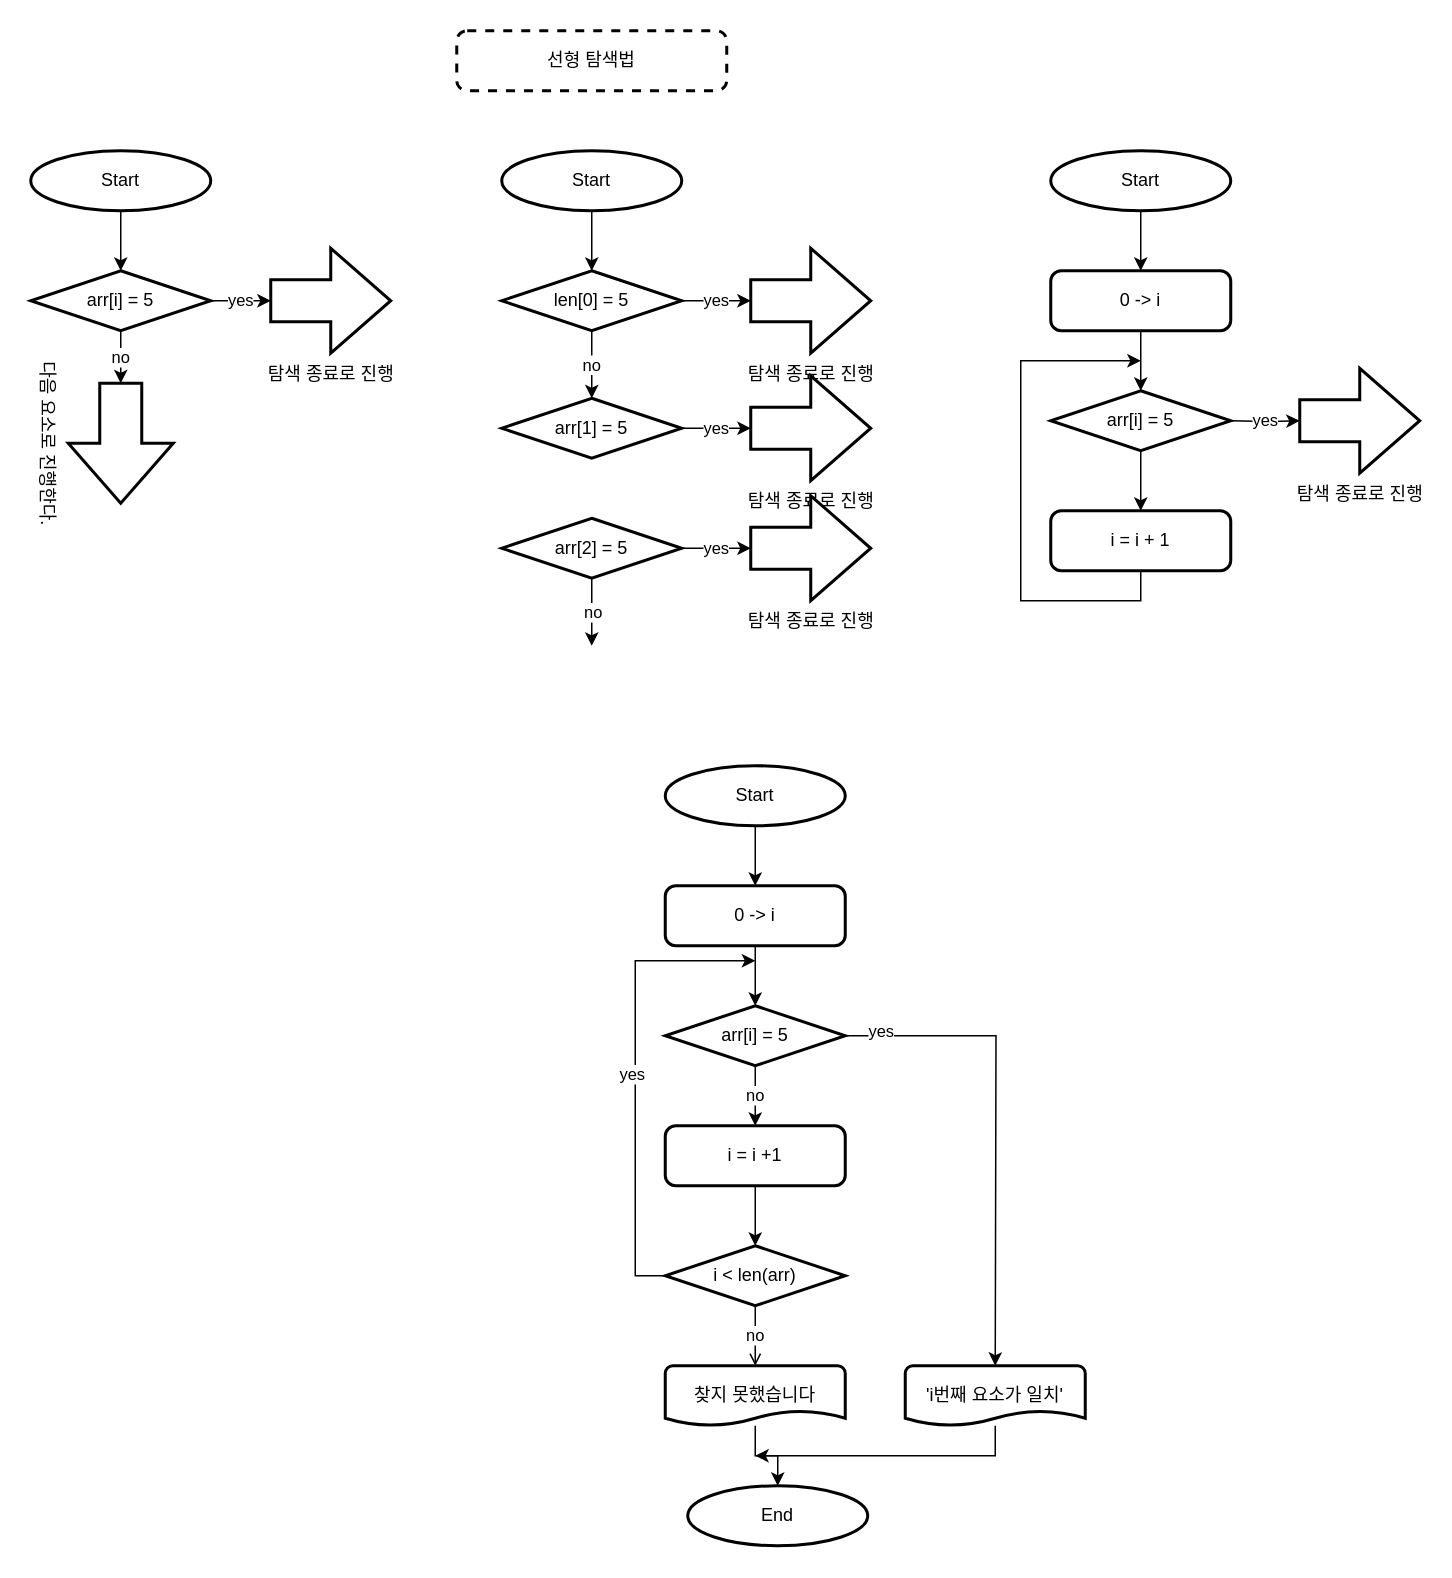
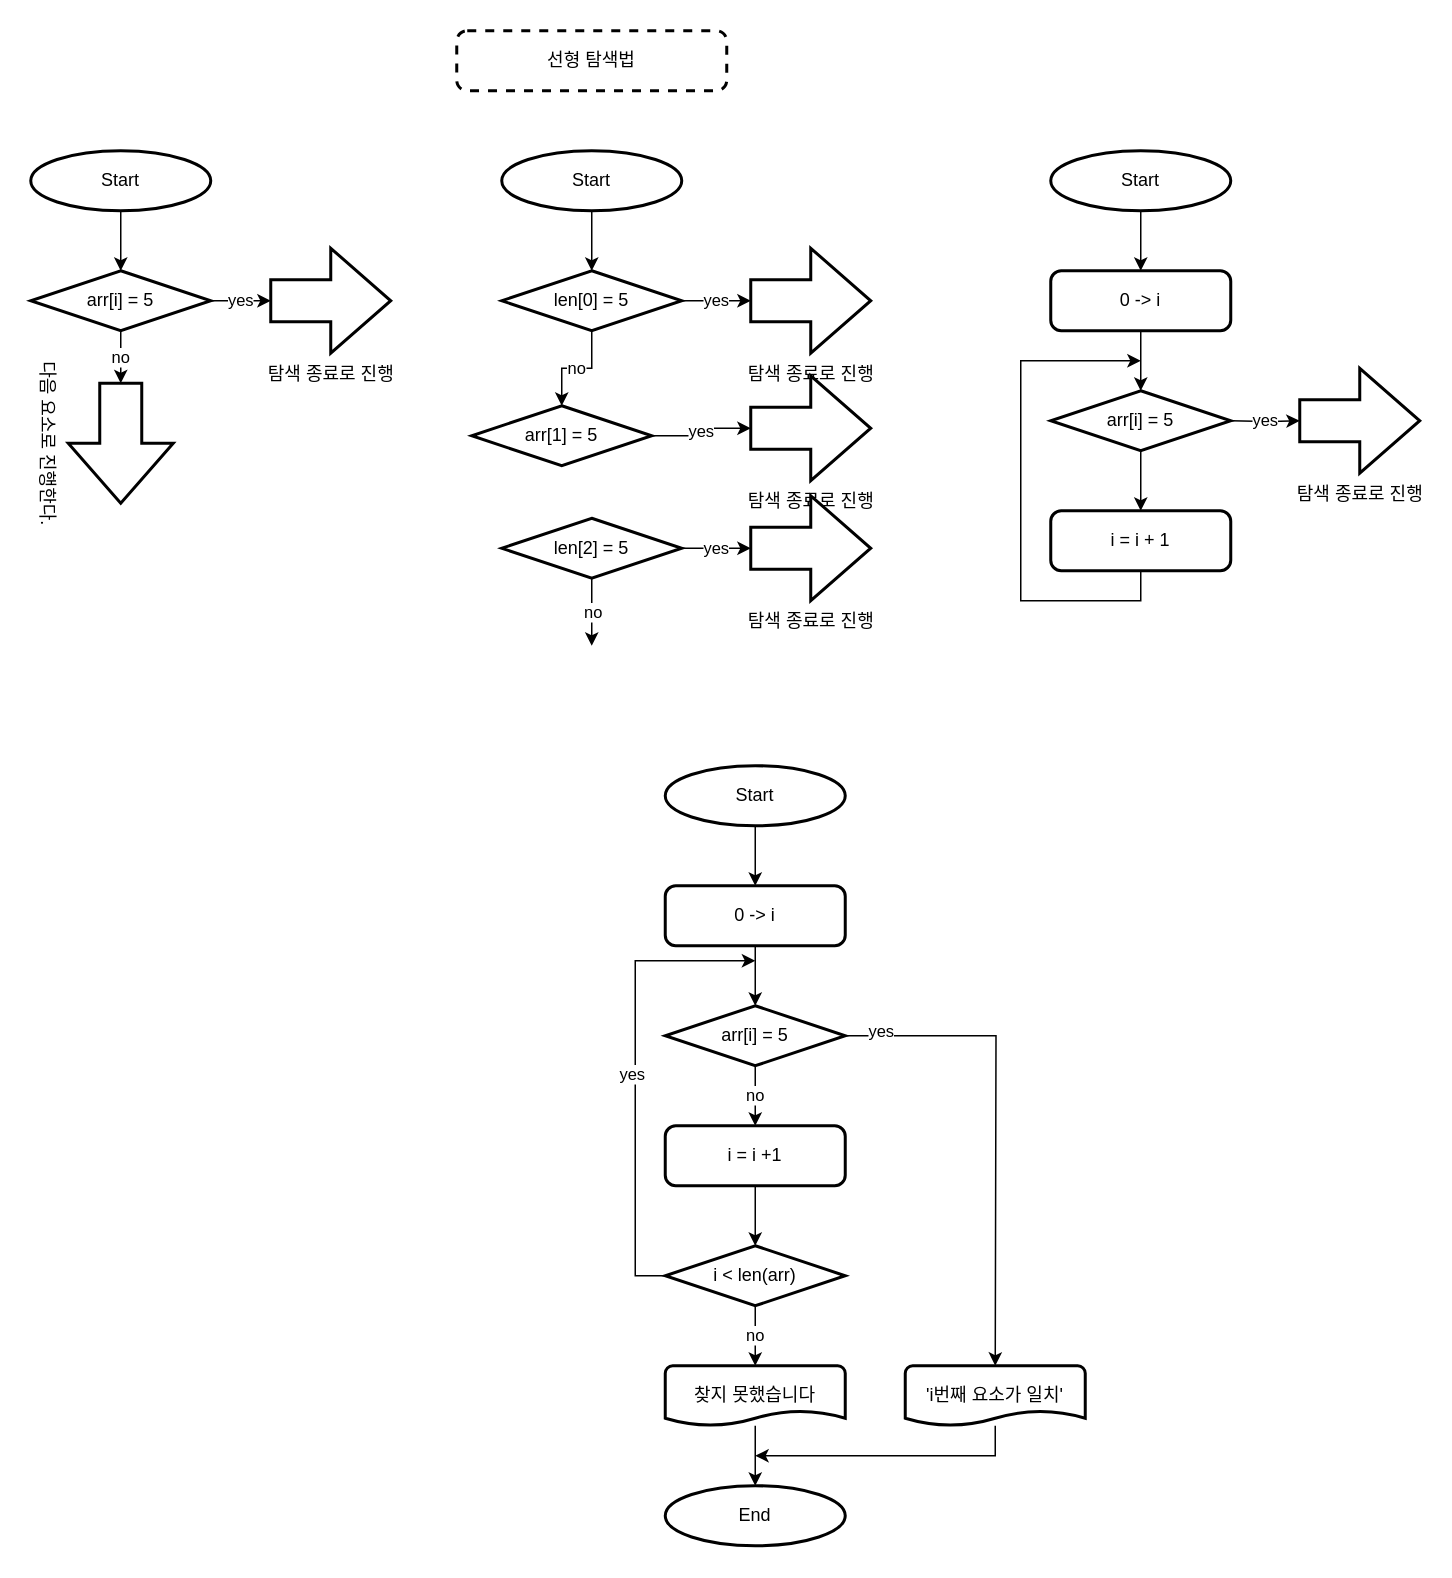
(592, 428) -> (562, 436)
(592, 548) -> (592, 548)
(755, 1356) -> (755, 1354)
(778, 1516) -> (755, 1516)
